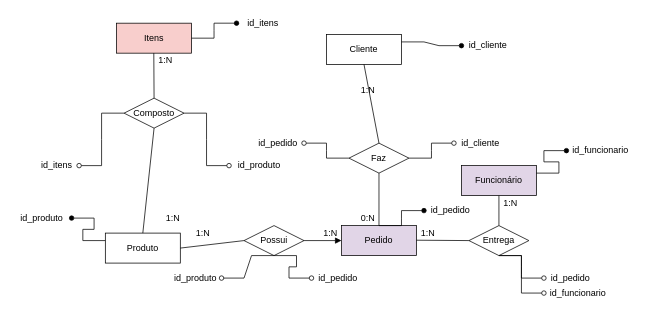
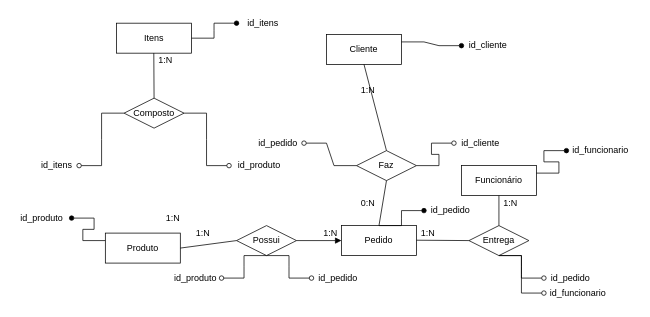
(154, 38) -> (154, 38)
(379, 158) -> (387, 165)
(499, 180) -> (499, 180)
(148, 181) -> none
(368, 218) -> (368, 203)
(274, 240) -> (267, 240)
(379, 240) -> (379, 240)
